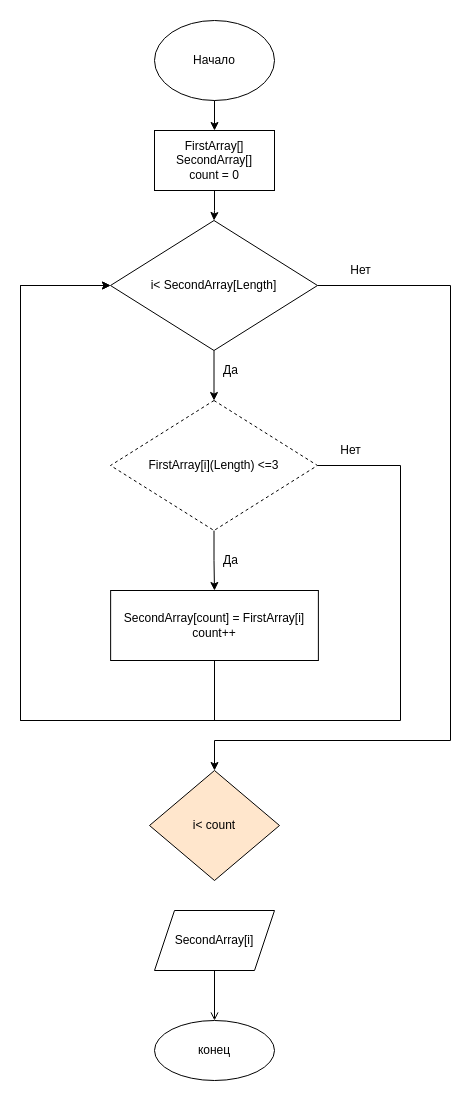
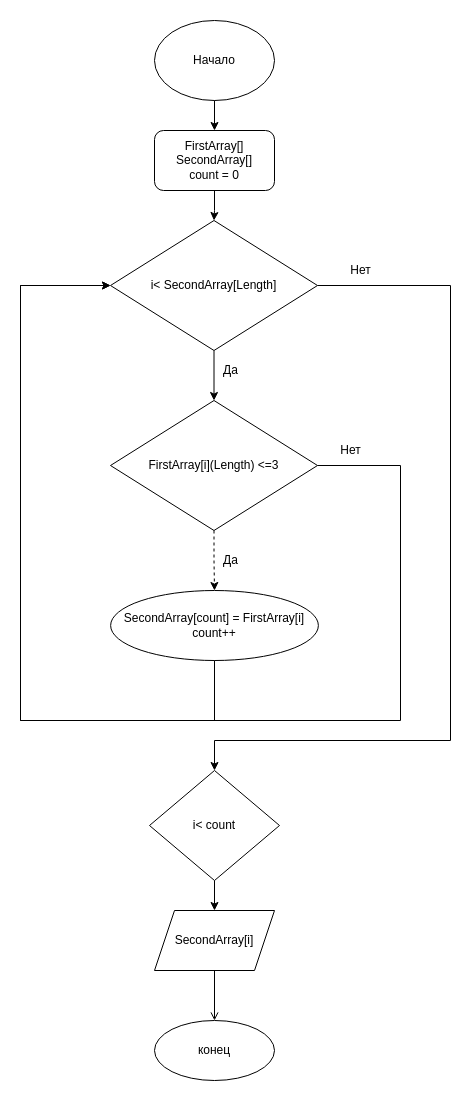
(215, 161) -> (215, 161)
(214, 466) -> (214, 466)
(214, 557) -> (214, 557)
(215, 626) -> (215, 626)
(215, 826) -> (215, 826)
none -> (215, 892)
